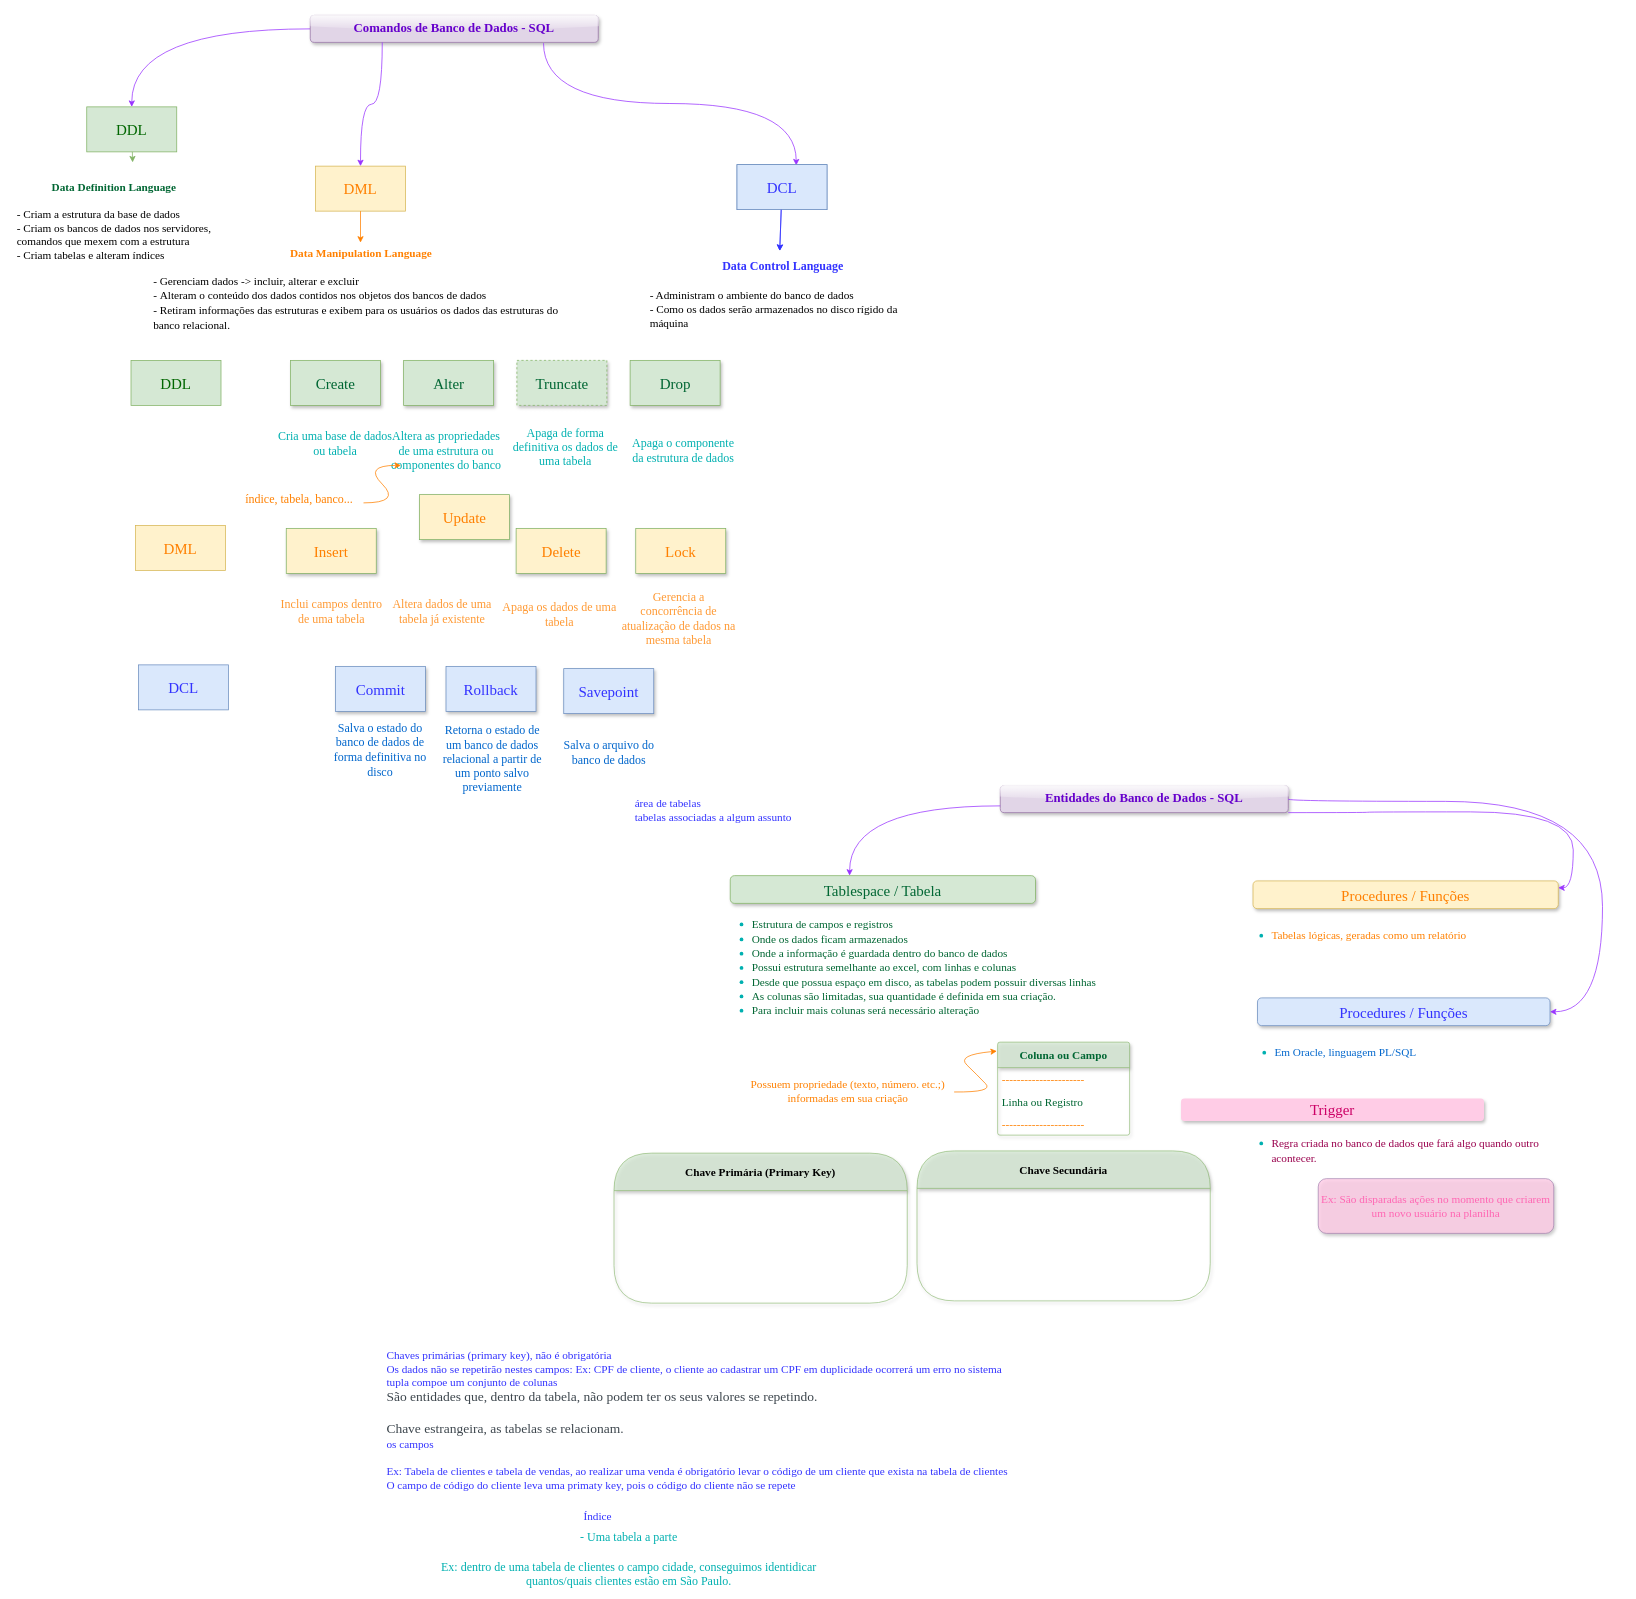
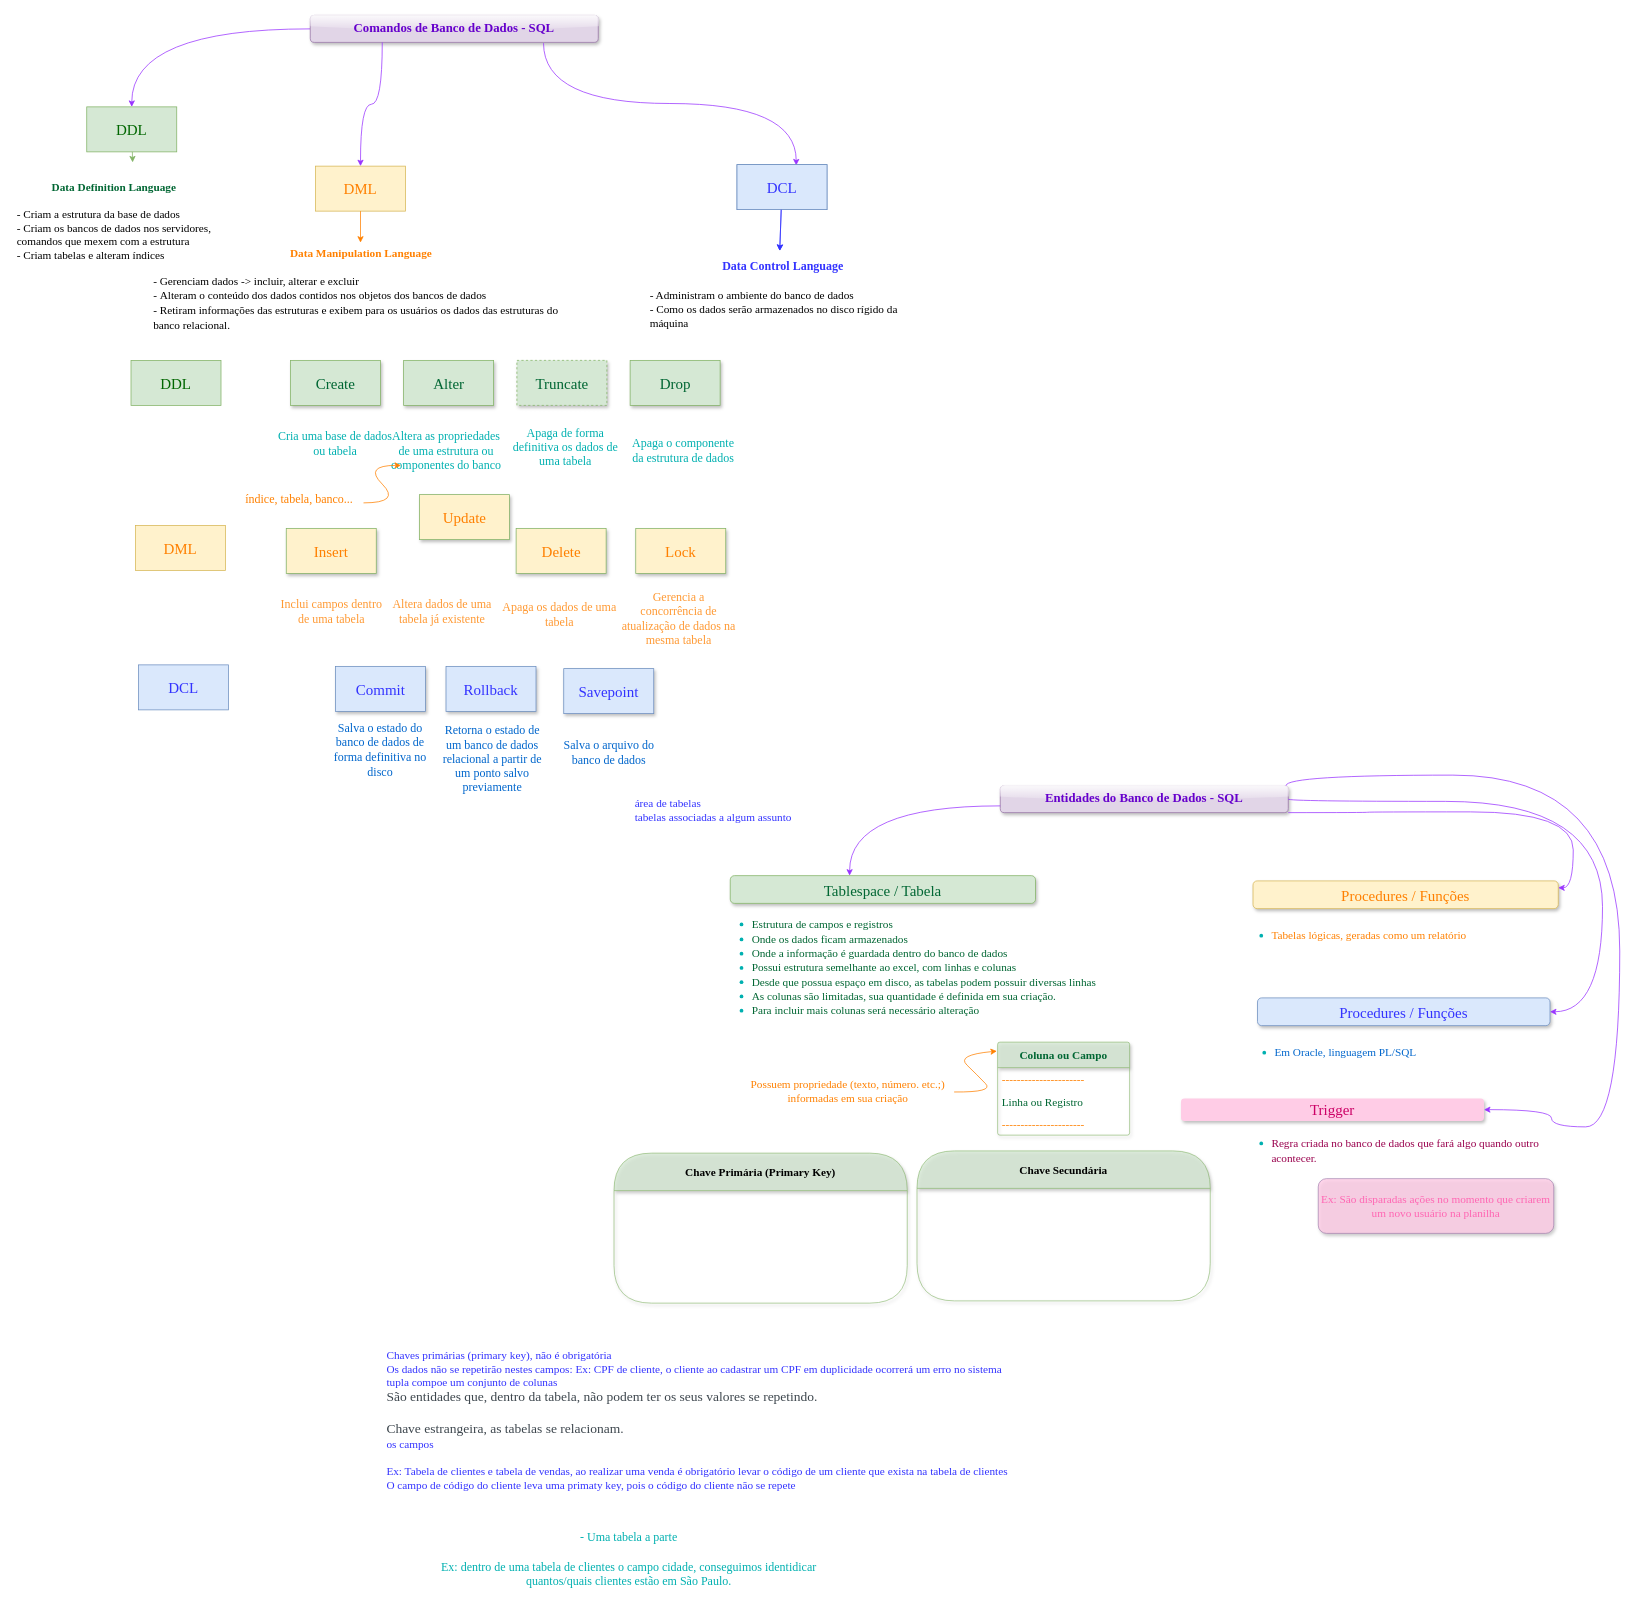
none -> (1619, 938)
(597, 1515) -> none
